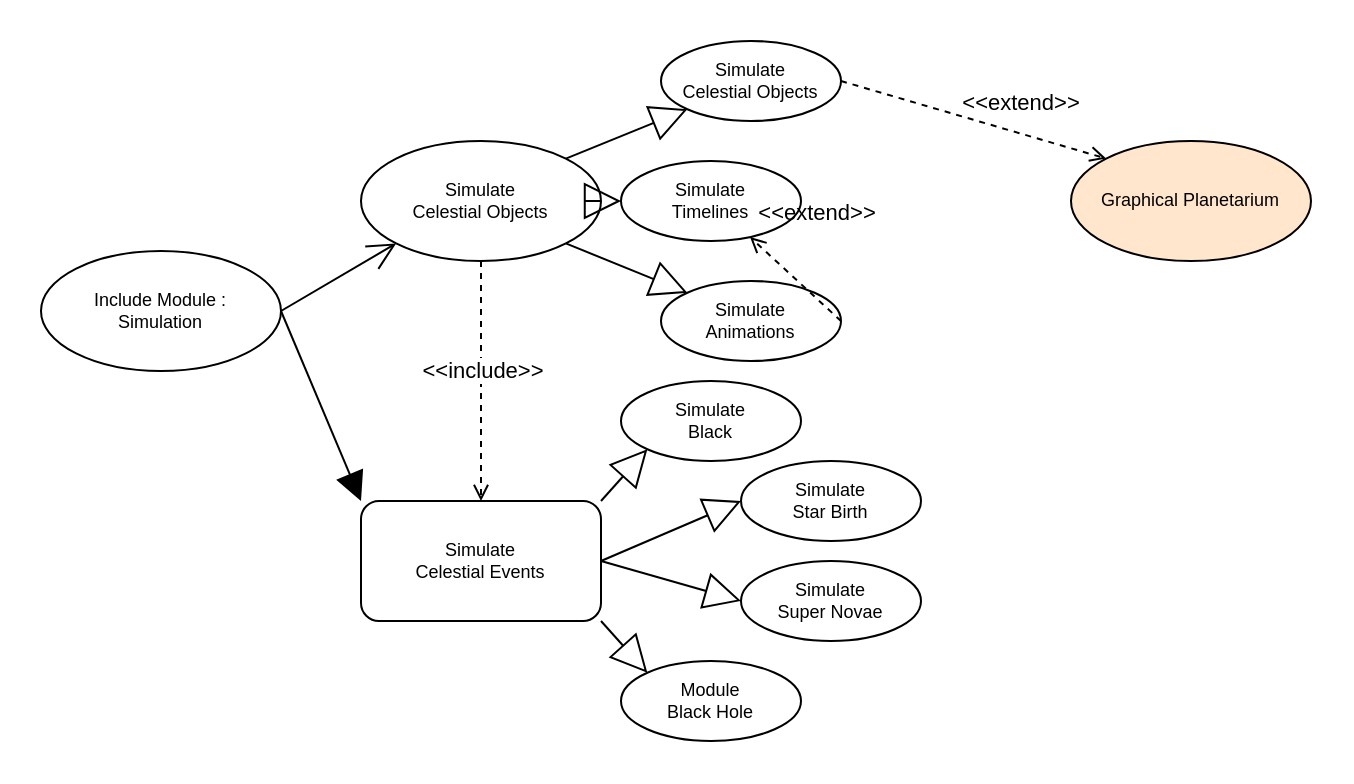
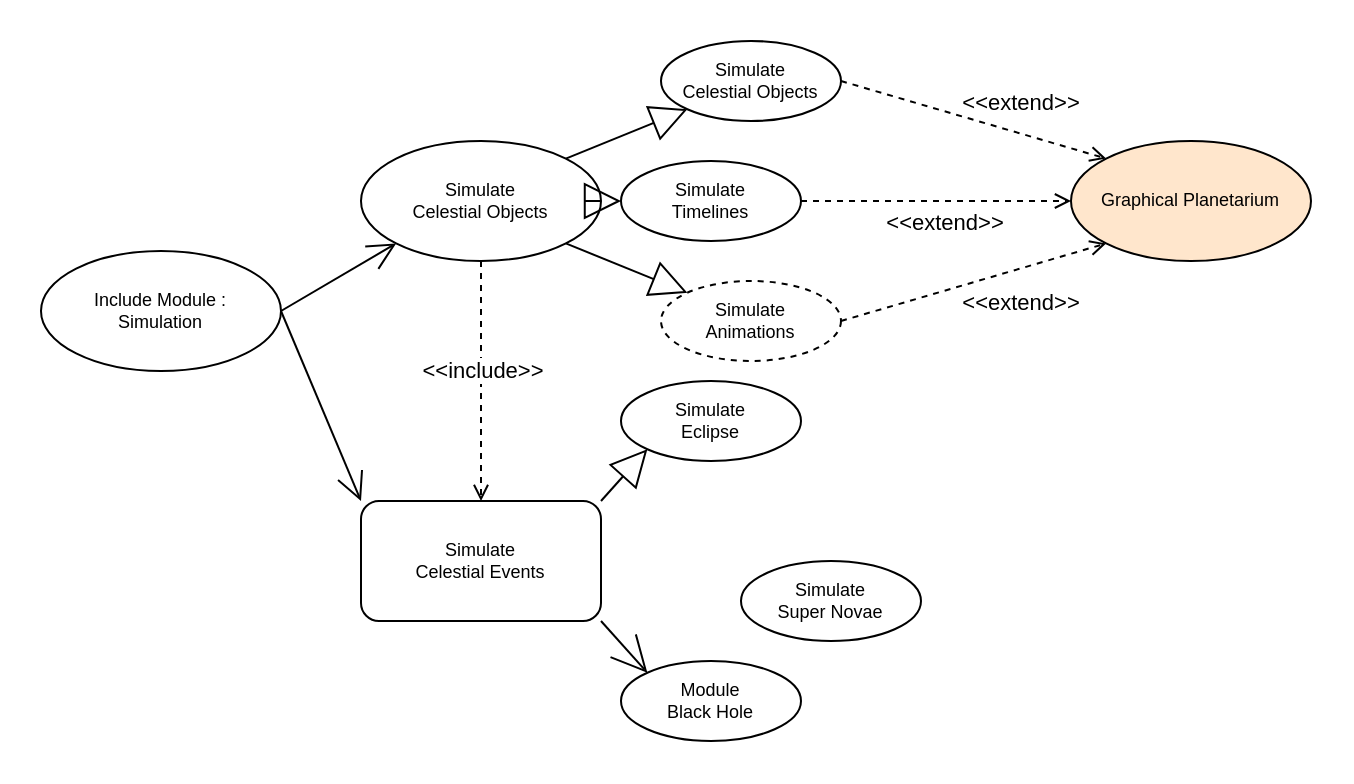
none -> (933, 201)
(798, 281) -> (971, 283)
(751, 321) -> (751, 321)
(711, 421) -> (711, 421)
(349, 473) -> (353, 483)
(831, 501) -> none
(656, 537) -> none
(656, 577) -> none
(623, 645) -> (633, 657)
